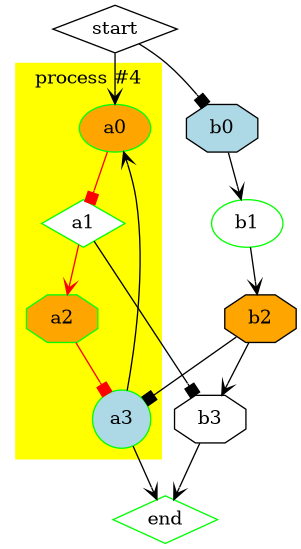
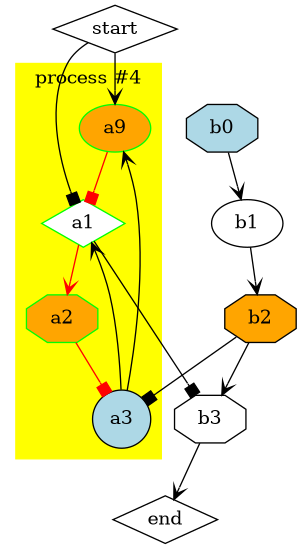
(170, 67) -> (56, 112)
(115, 128) -> (115, 128)
(247, 223) -> (247, 223)
(122, 419) -> (122, 419)
(143, 468) -> (115, 321)
(165, 520) -> (165, 520)
